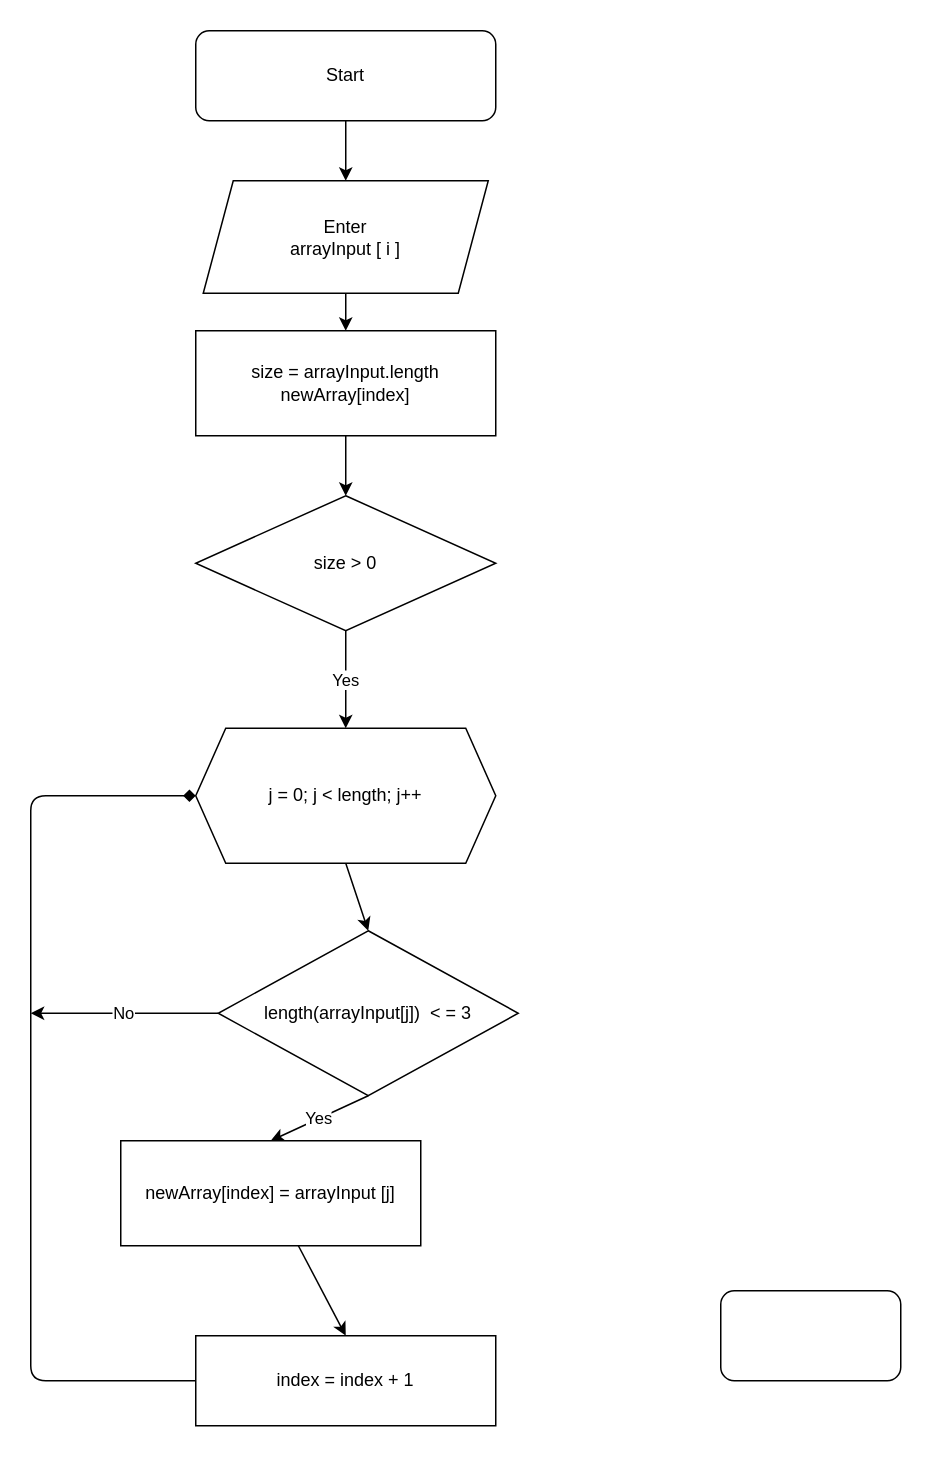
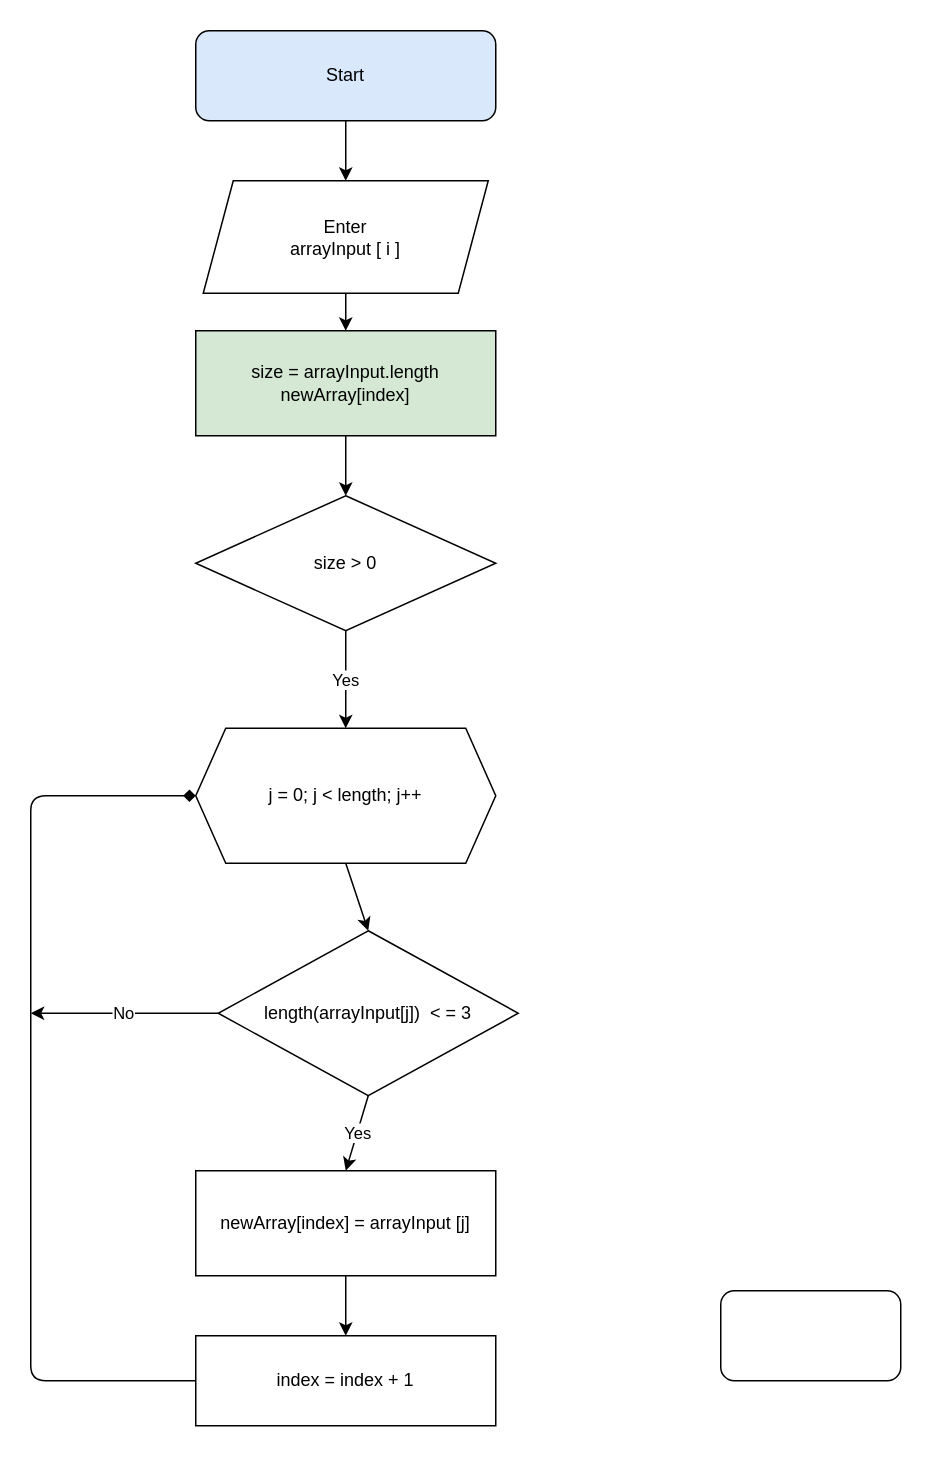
(346, 76) -> (346, 76)
(346, 383) -> (346, 383)
(271, 1193) -> (346, 1223)
